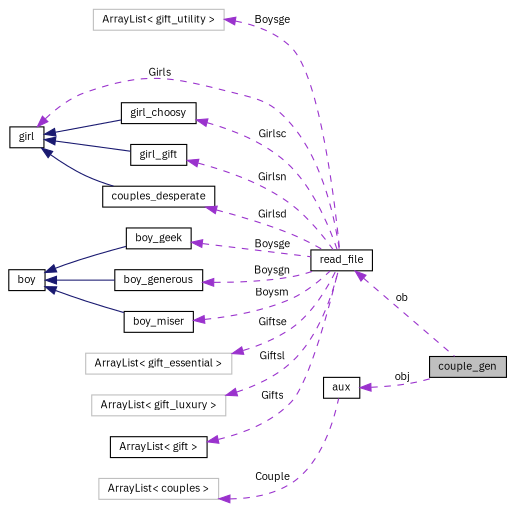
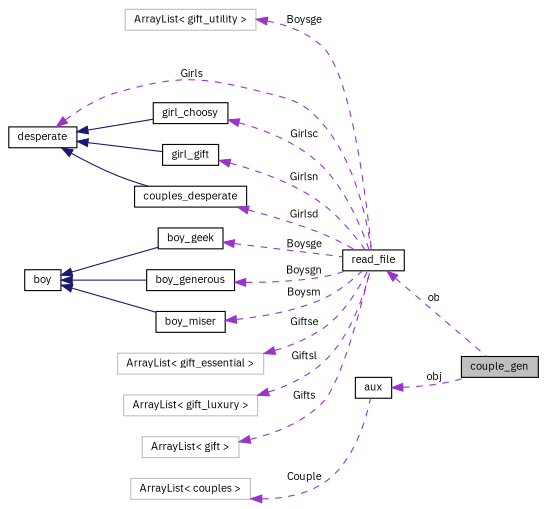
(27, 137) -> (43, 137)
(159, 447) -> (191, 447)
